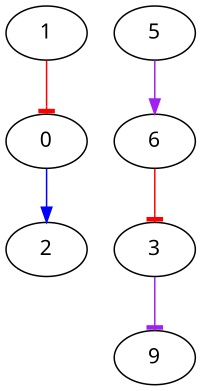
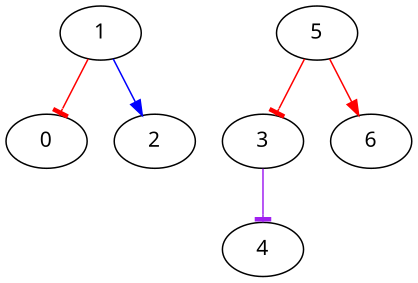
(155, 80) -> (341, 80)
(47, 188) -> (124, 80)
(155, 192) -> (292, 84)
(155, 358) -> (263, 249)
